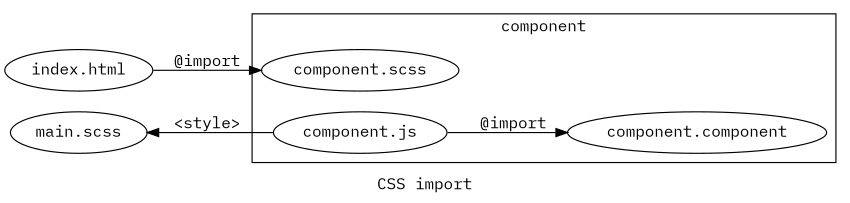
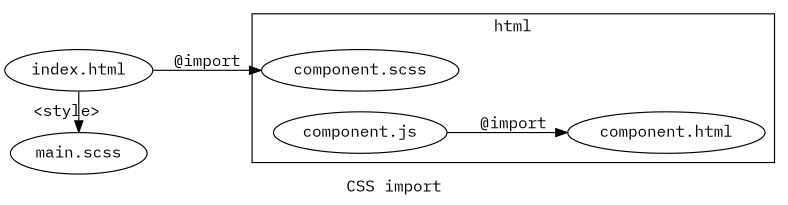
(544, 27) -> (513, 27)
(216, 133) -> (79, 106)
(697, 133) -> (666, 133)
